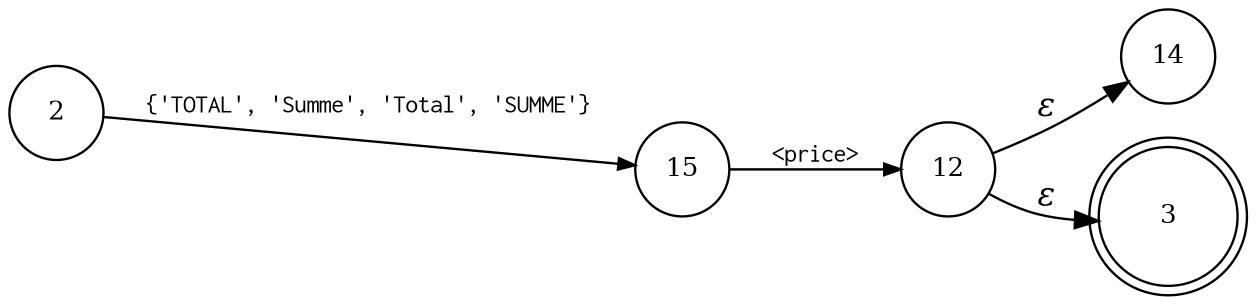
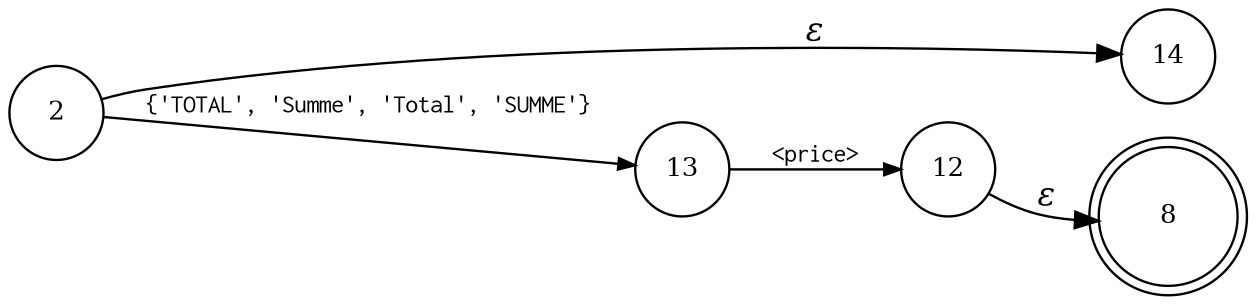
(1051, 127) -> (598, 52)
(682, 169) -> (682, 169)
(1168, 216) -> (1168, 216)
